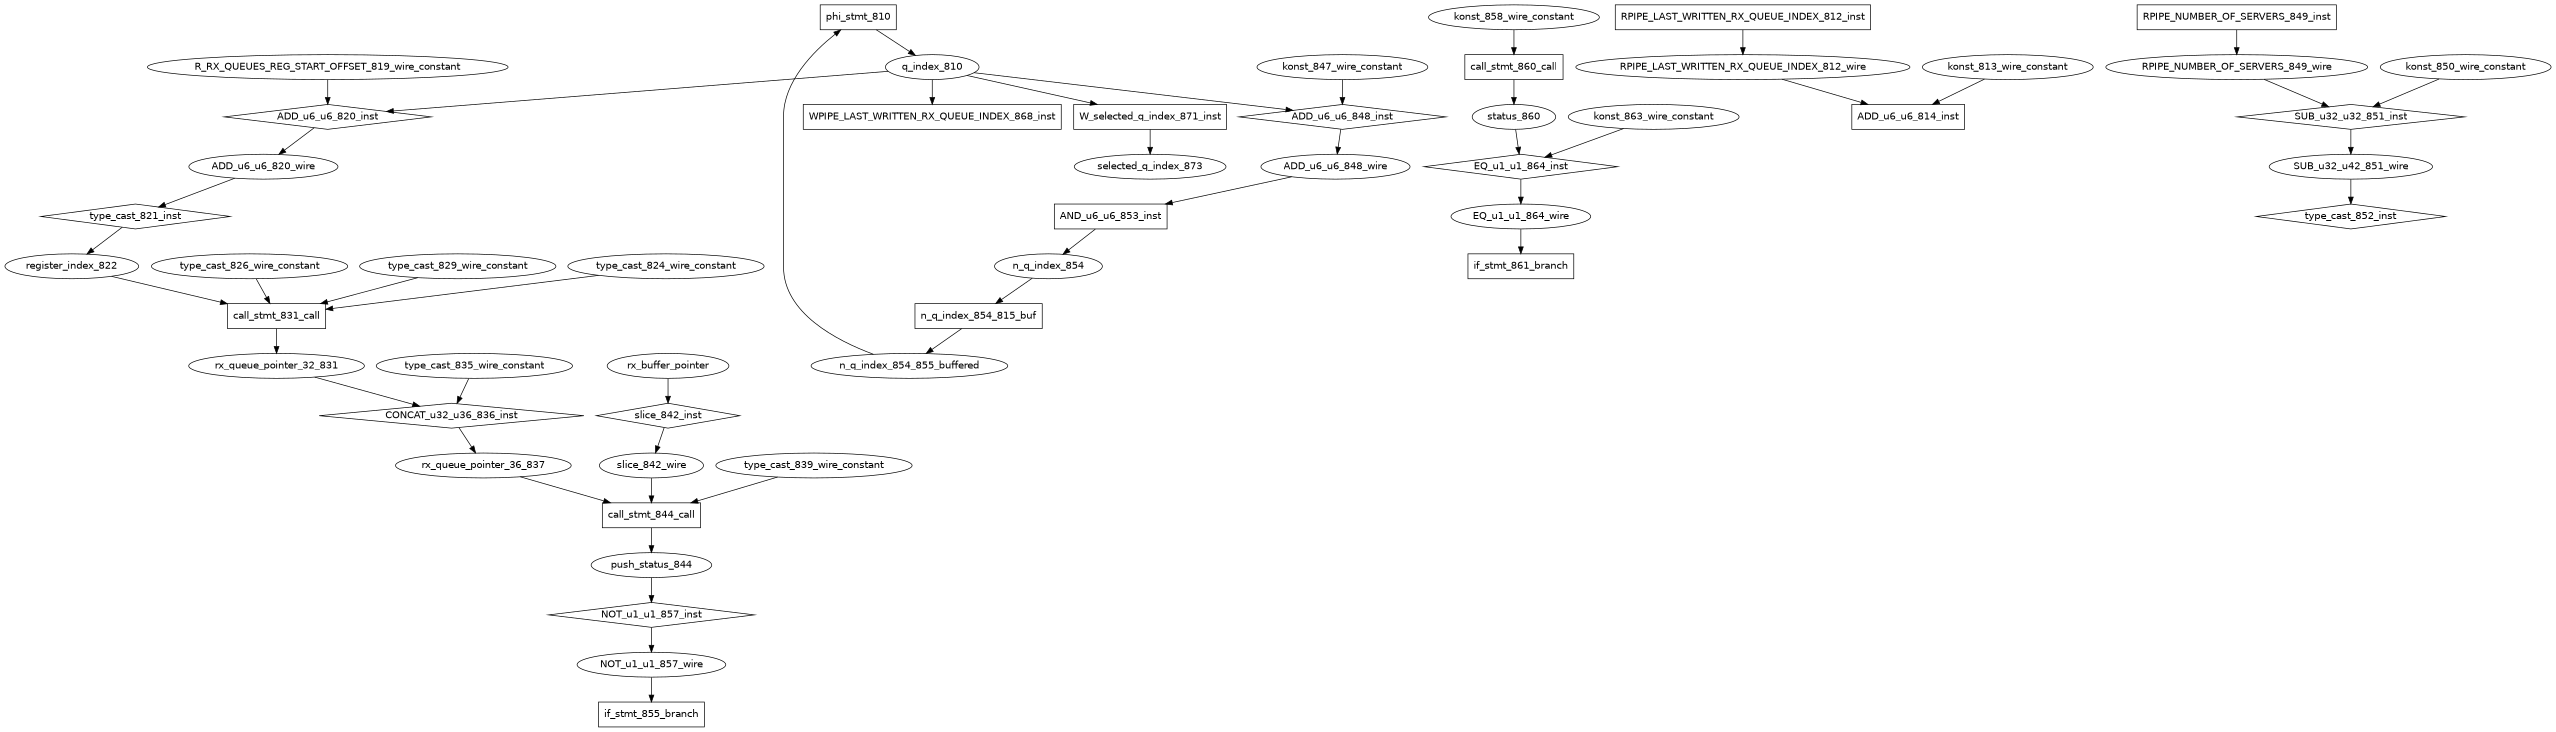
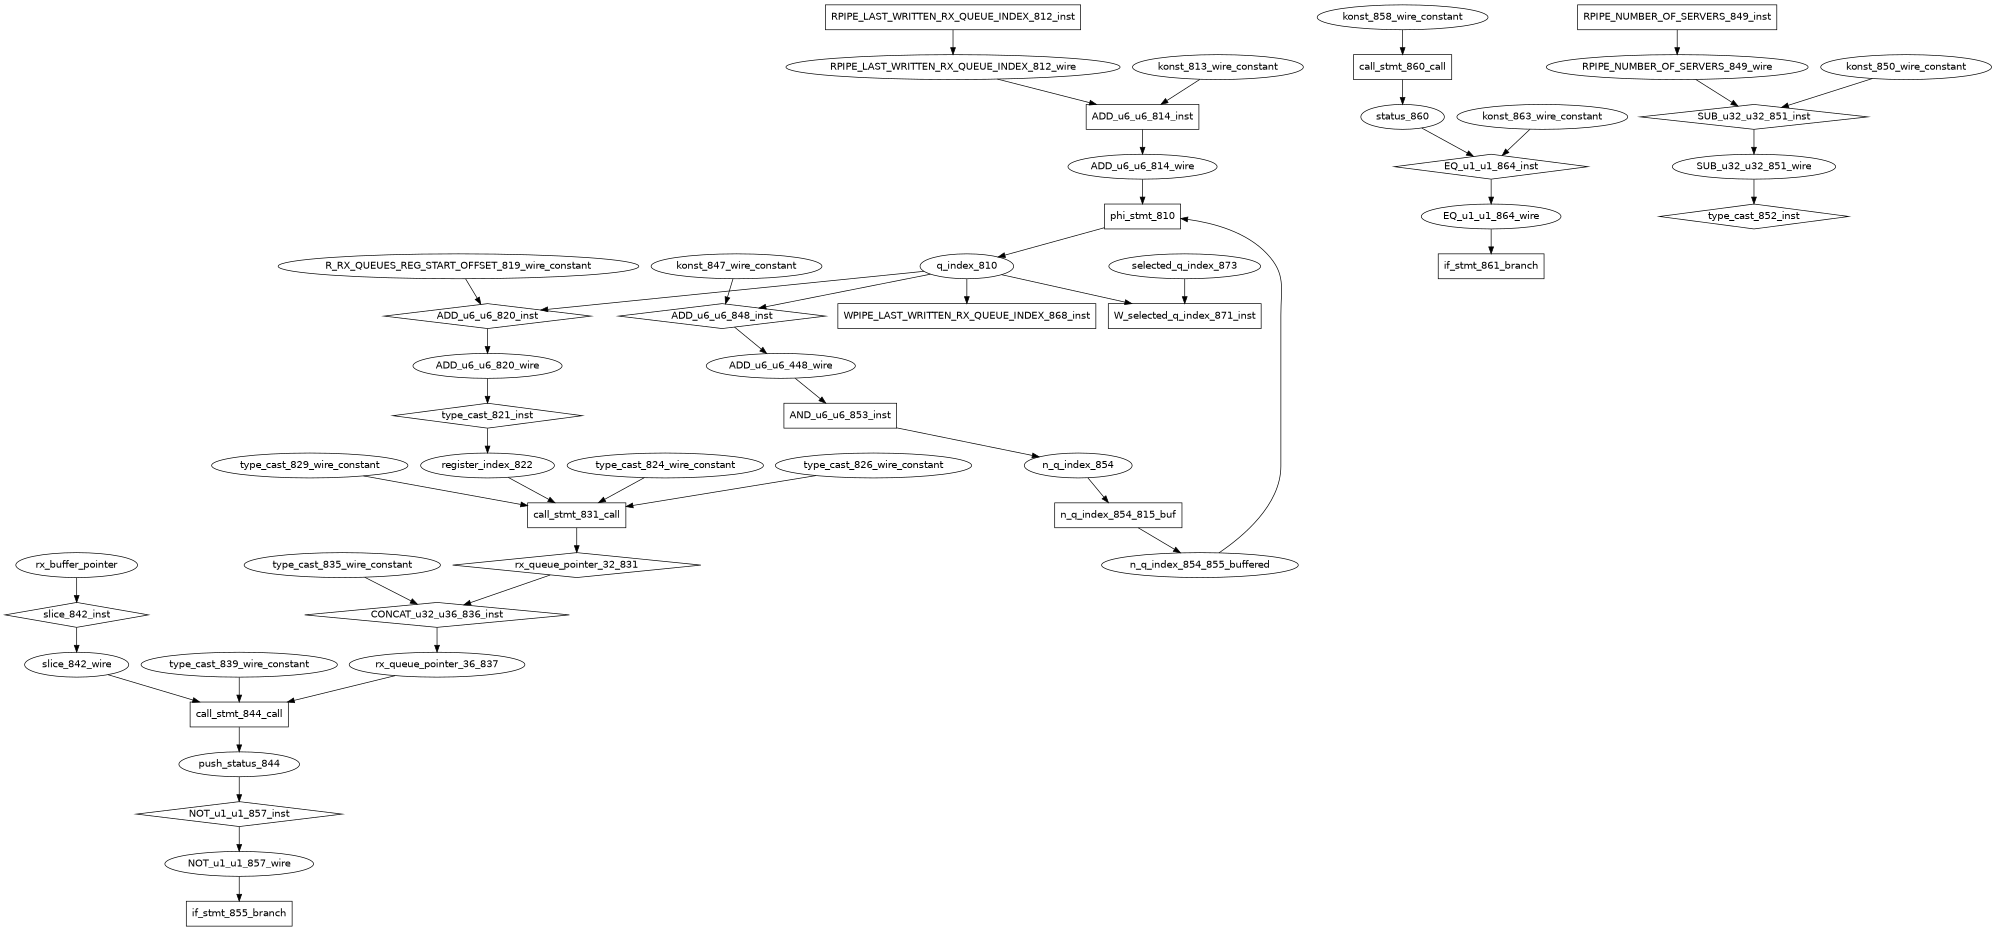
(1150, 138) -> (1185, 288)
none -> (1143, 167)
(1335, 167) -> (781, 366)
(2351, 167) -> (1754, 167)
(277, 366) -> (577, 565)
